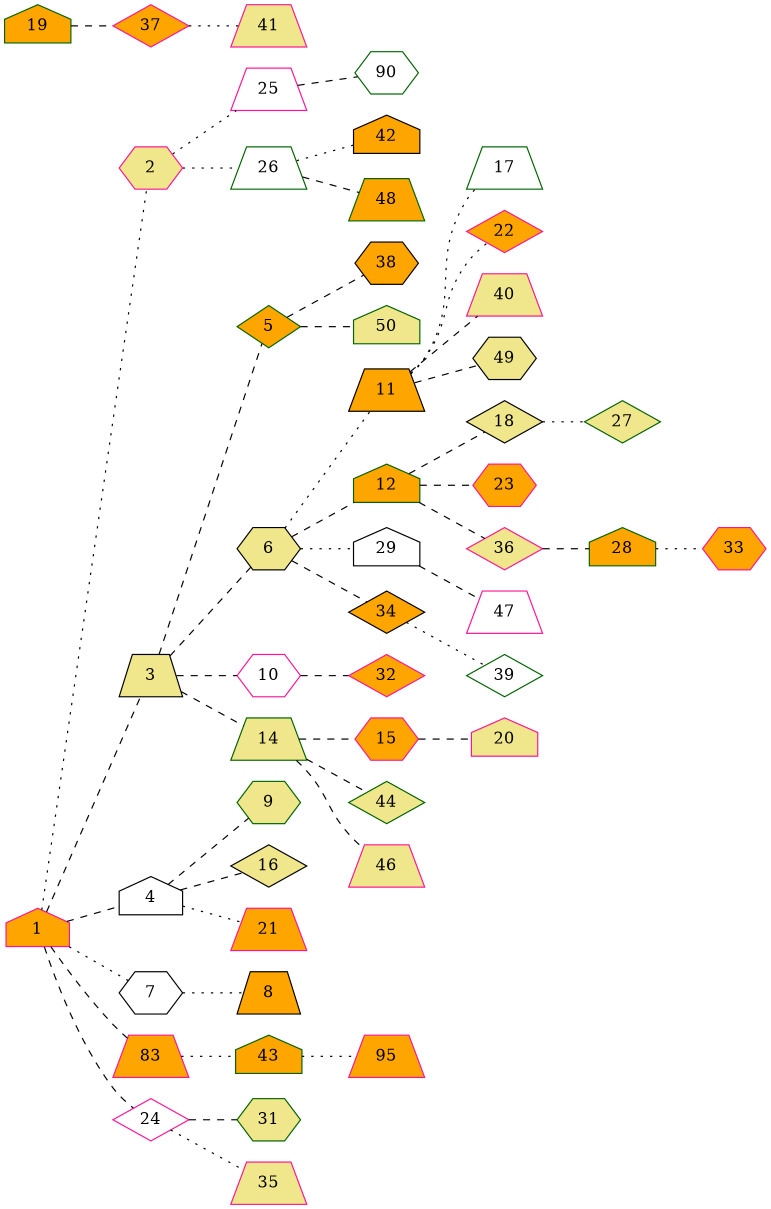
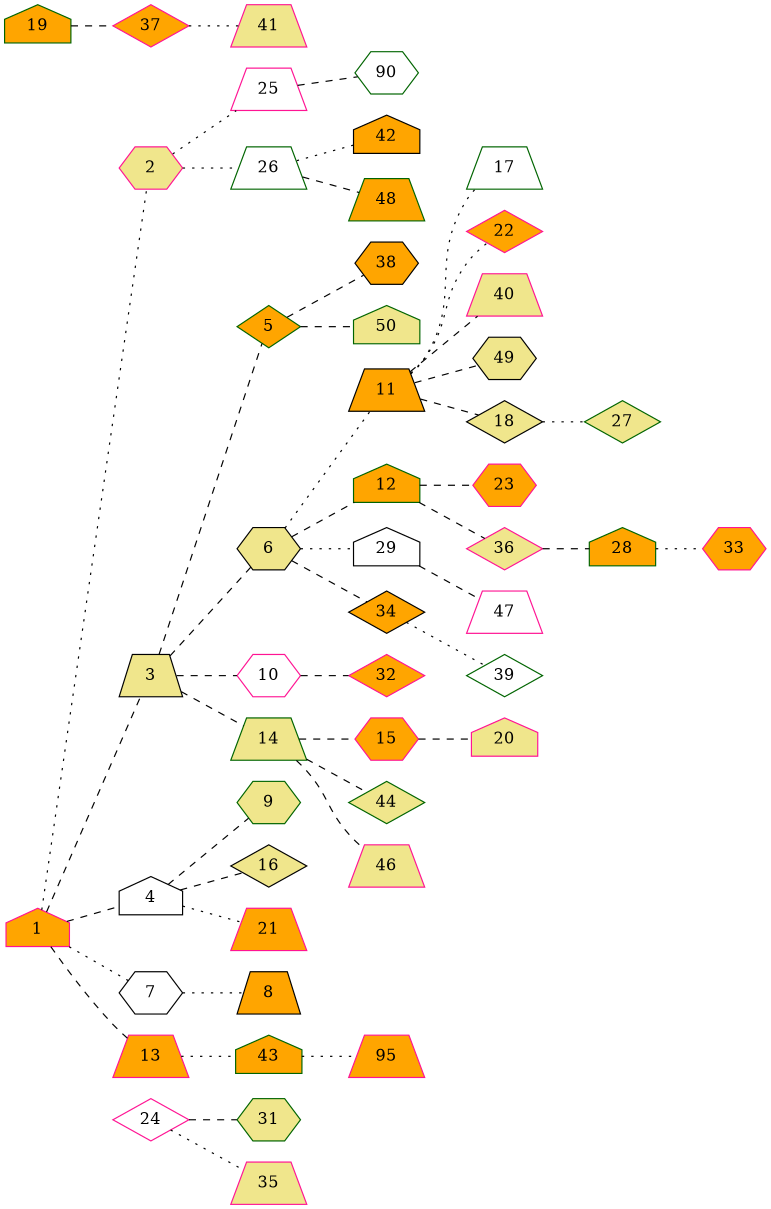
(447, 453) -> (449, 407)
(80, 1033) -> none
(151, 1056) -> (151, 1056)
